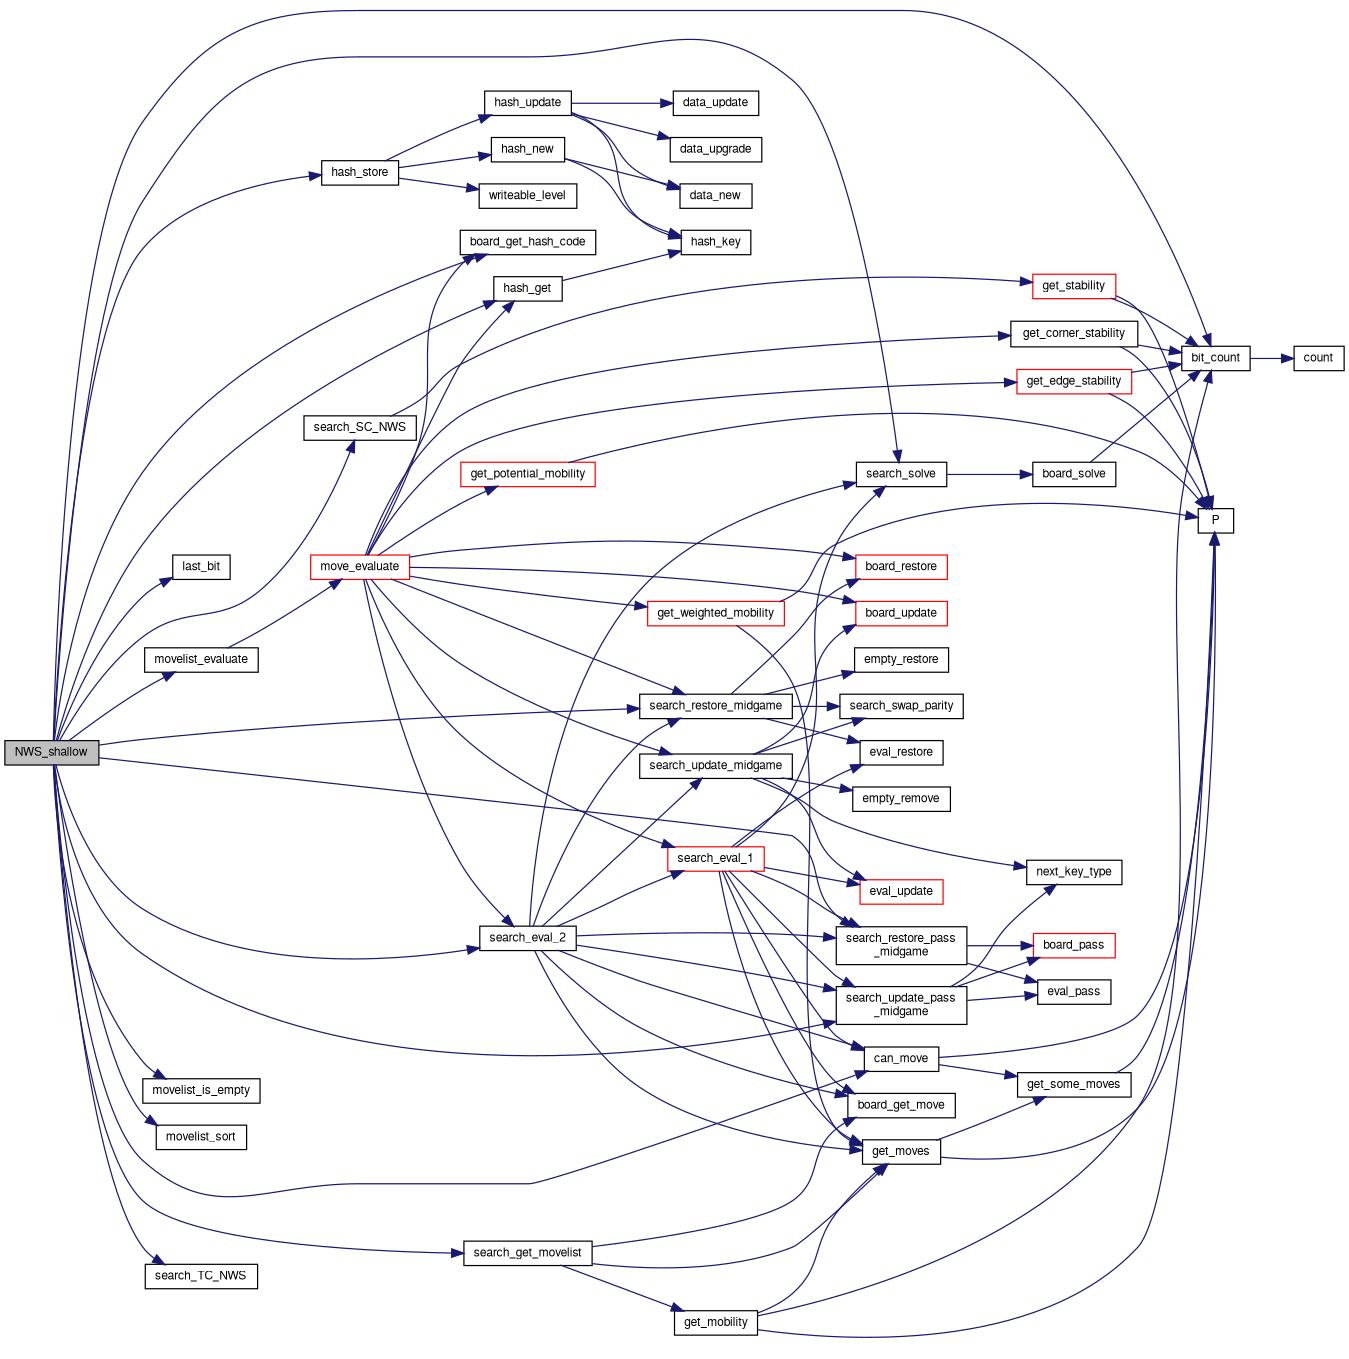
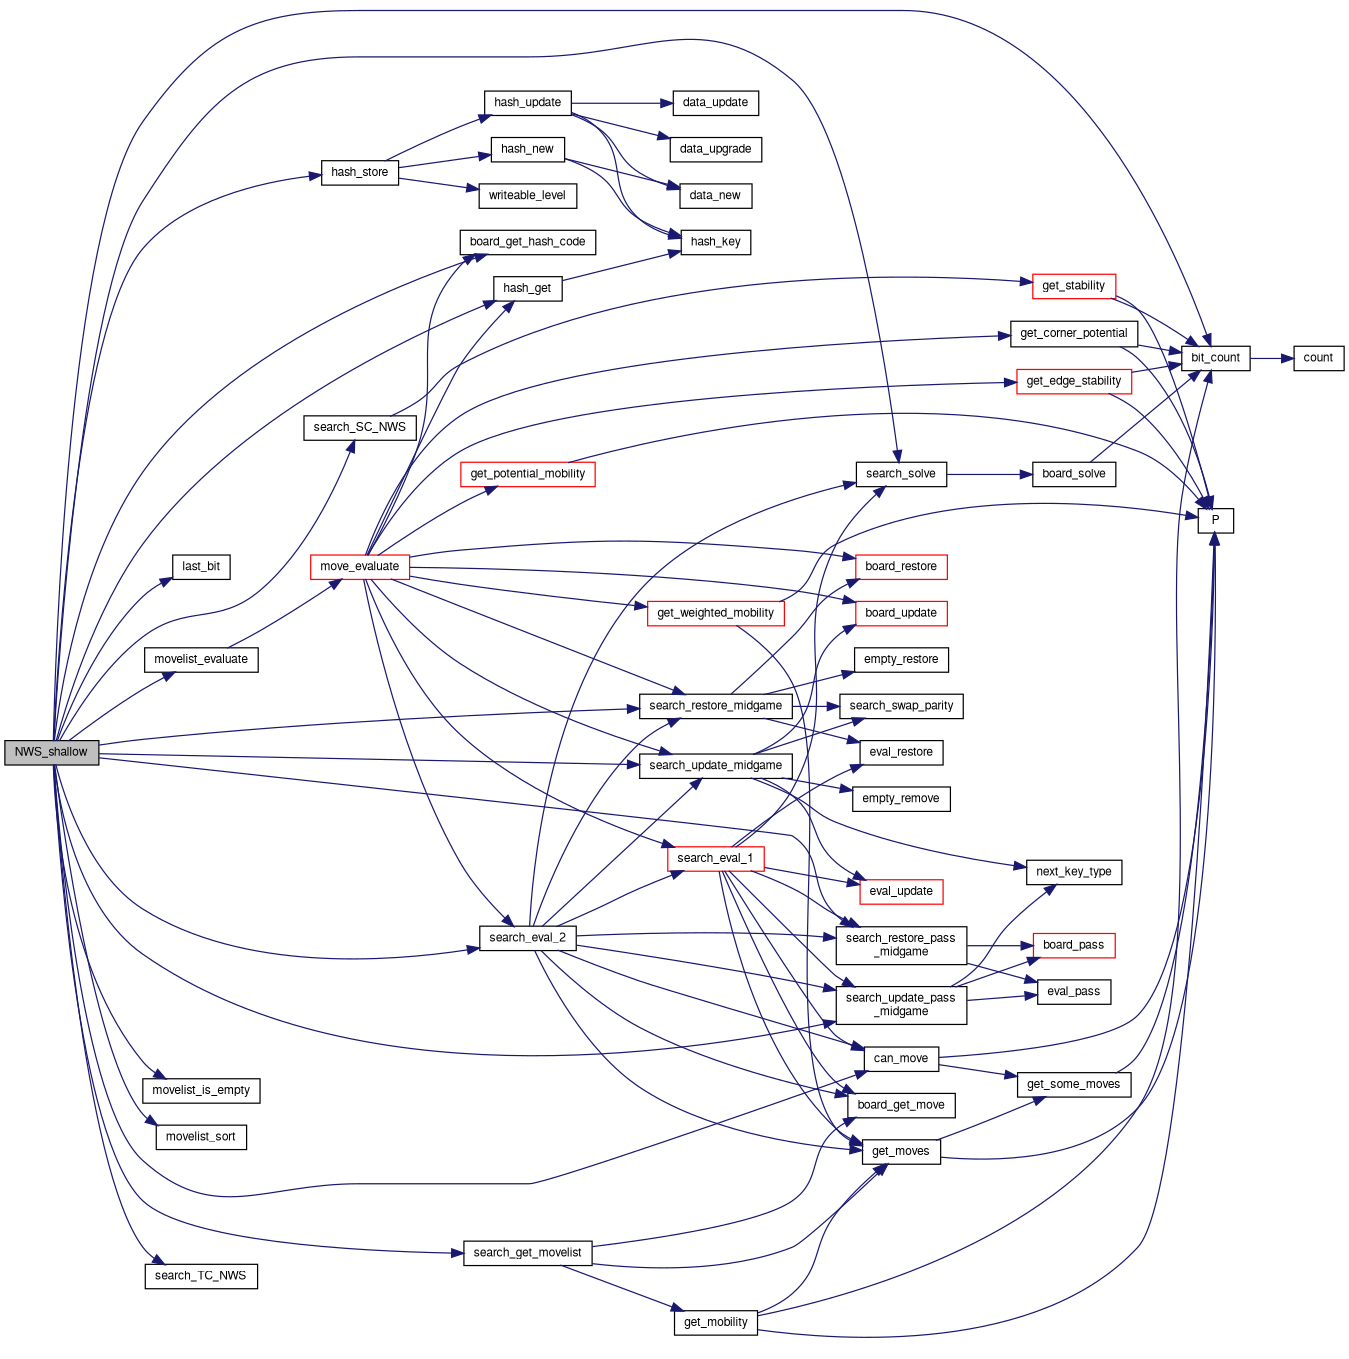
(1074, 334) -> (1074, 334)
none -> (363, 759)
